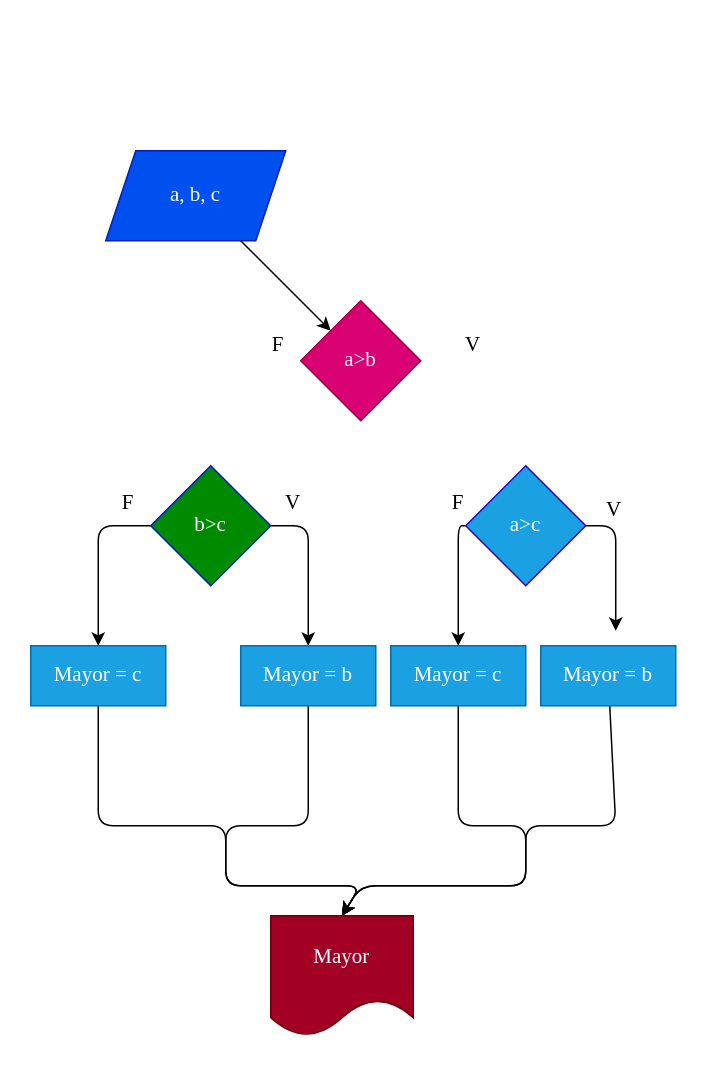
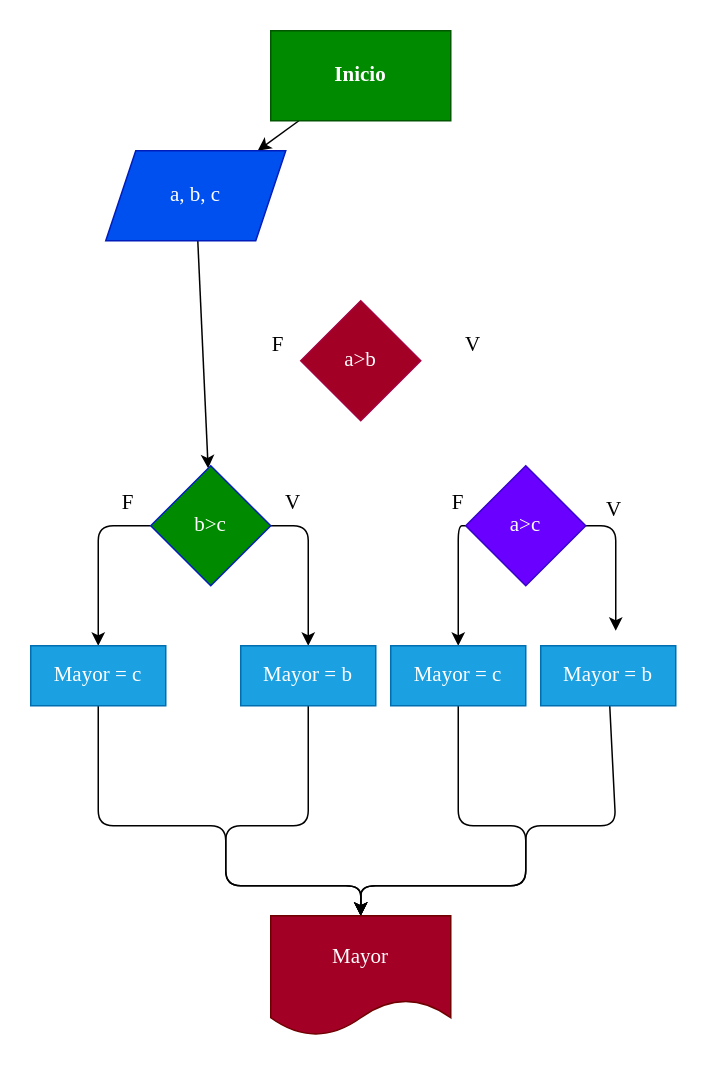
none -> (361, 76)
none -> (283, 133)
(282, 282) -> (203, 350)
(361, 361) -> (361, 361)
(526, 526) -> (526, 526)
(342, 976) -> (361, 976)
